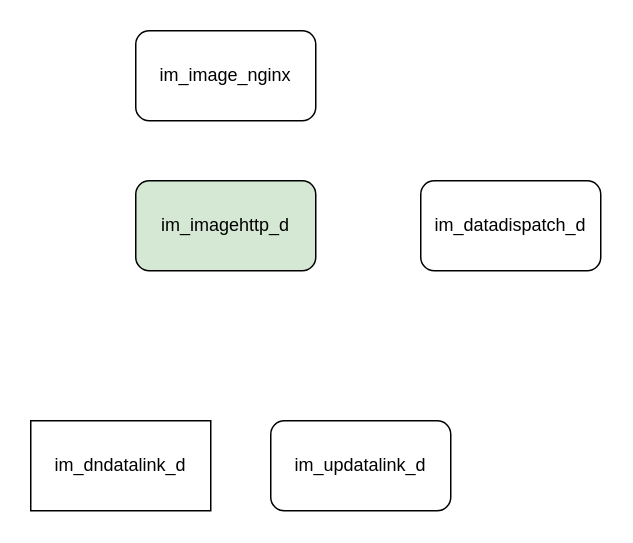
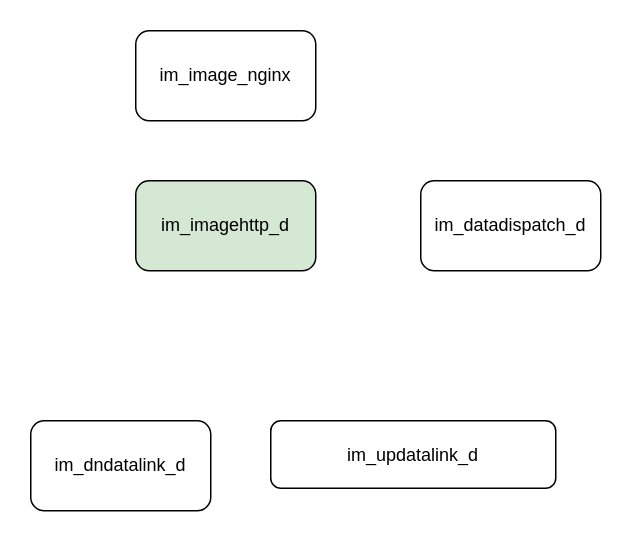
(121, 466) -> (121, 466)
(361, 466) -> (413, 455)
